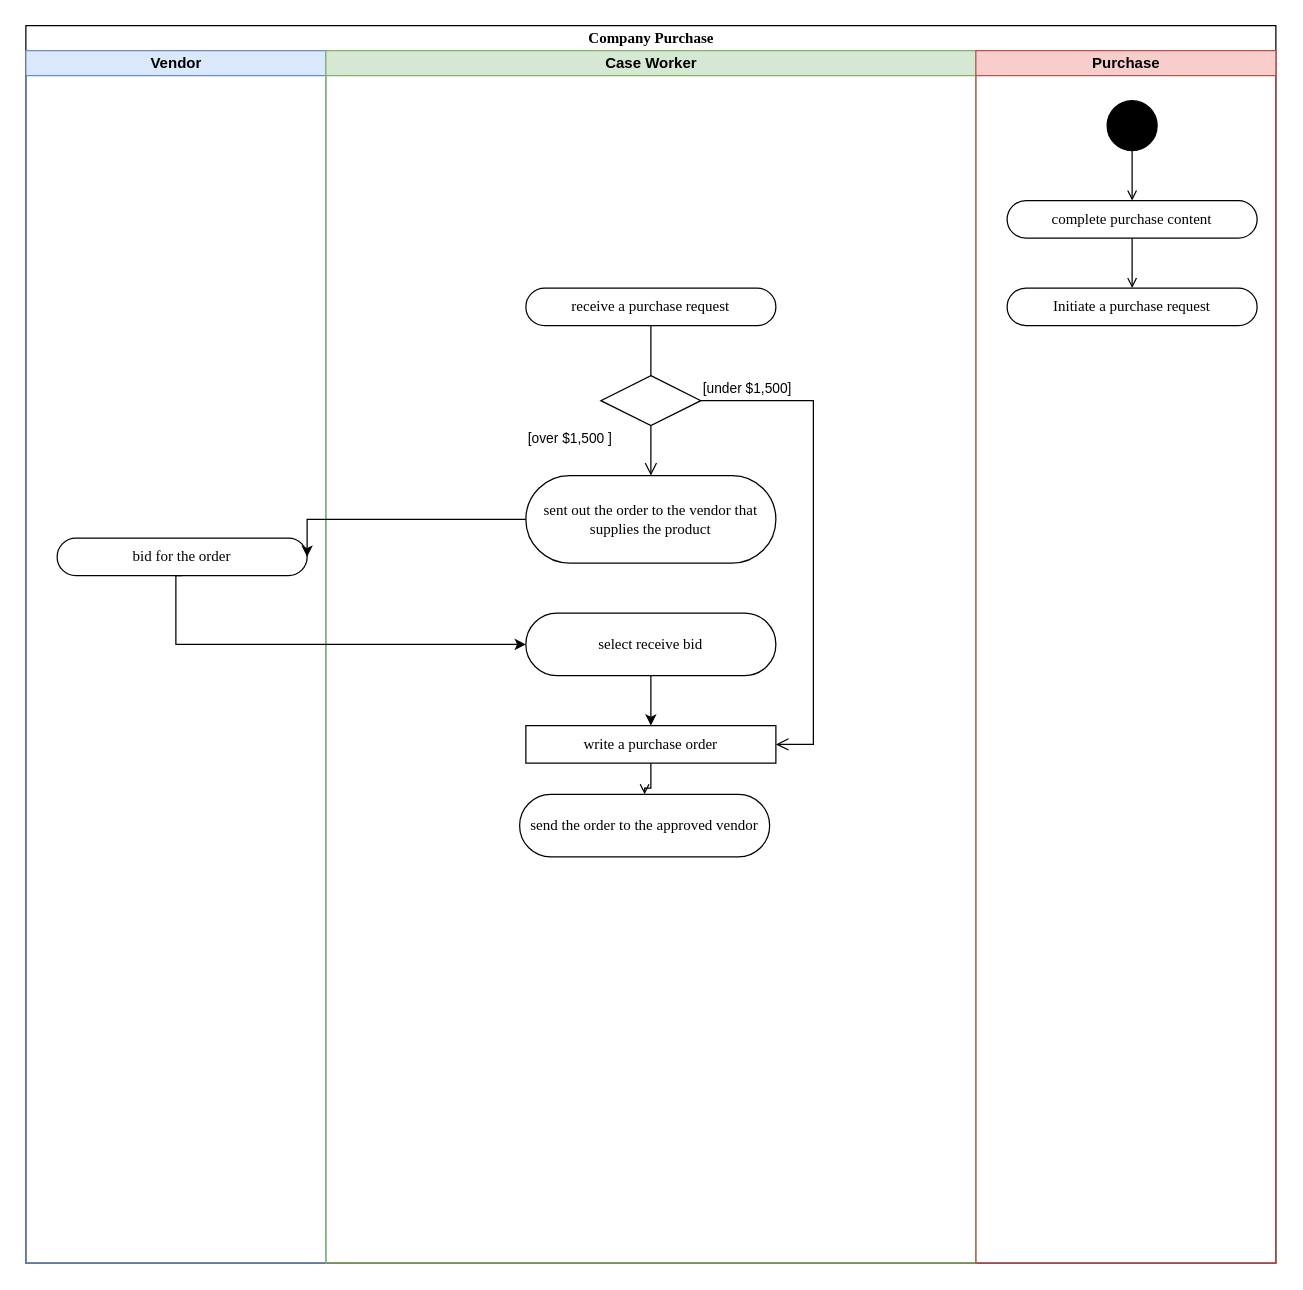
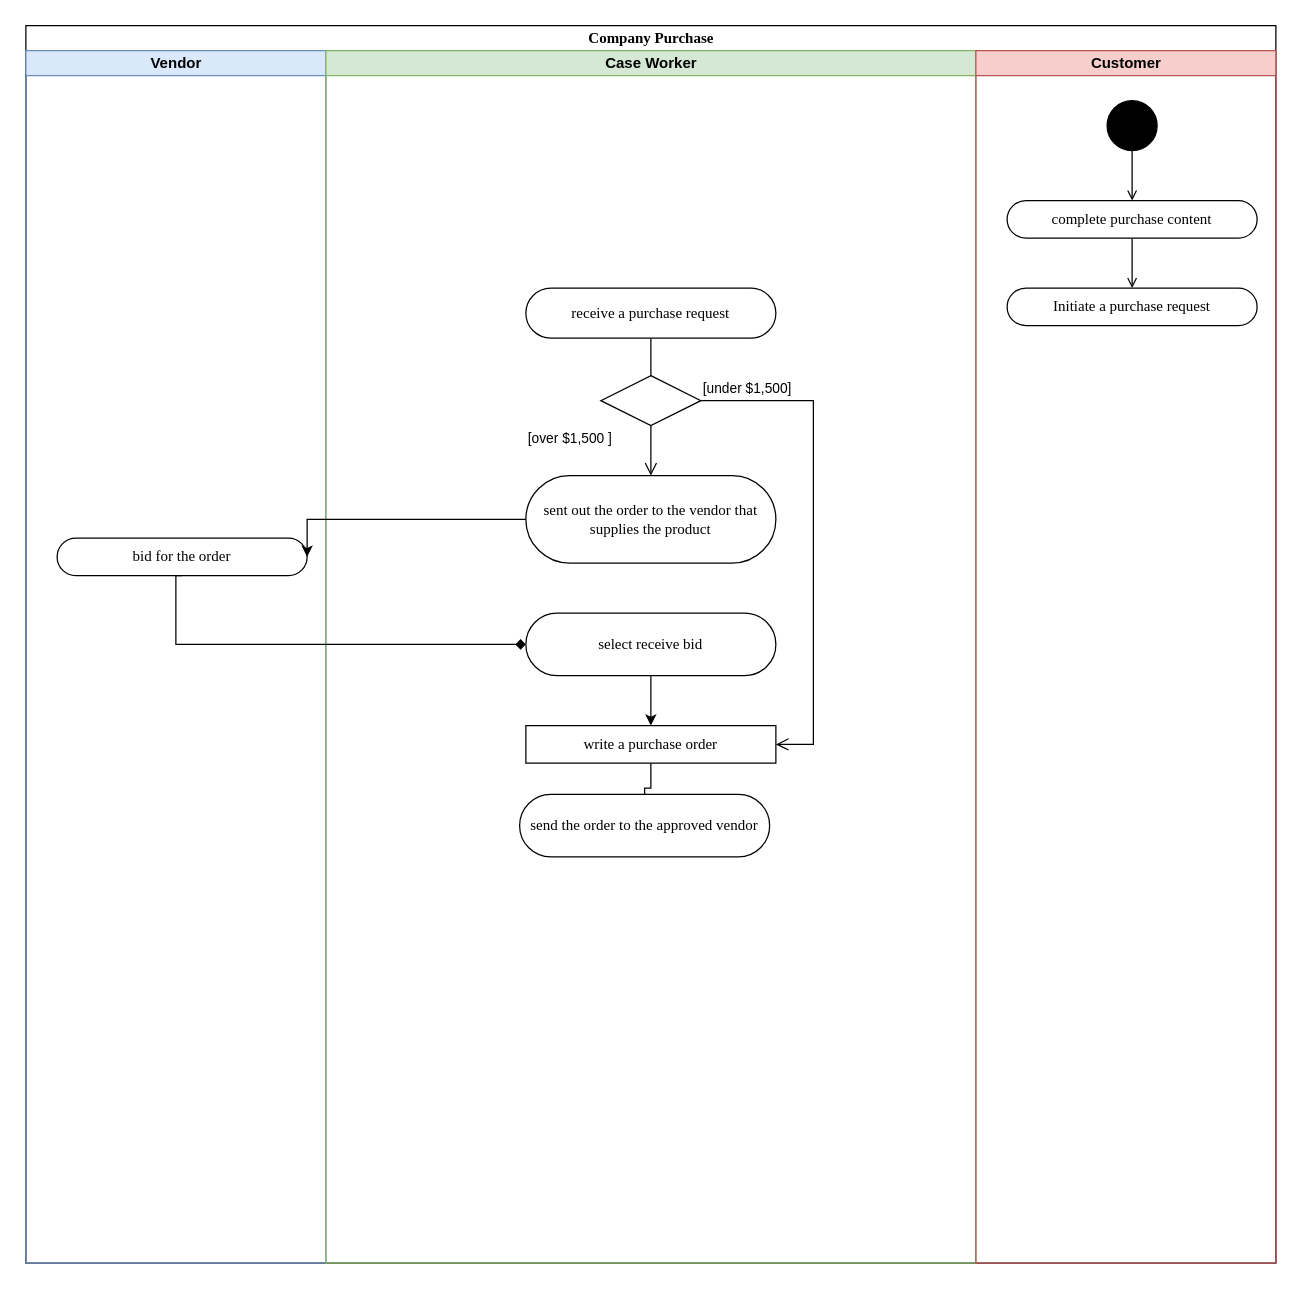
(1126, 63) -> (1126, 63)
(651, 307) -> (651, 313)
(516, 644) -> (515, 644)
(645, 788) -> (644, 788)
